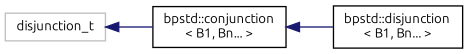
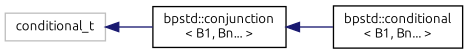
(55, 27) -> (55, 27)
(398, 27) -> (398, 27)
